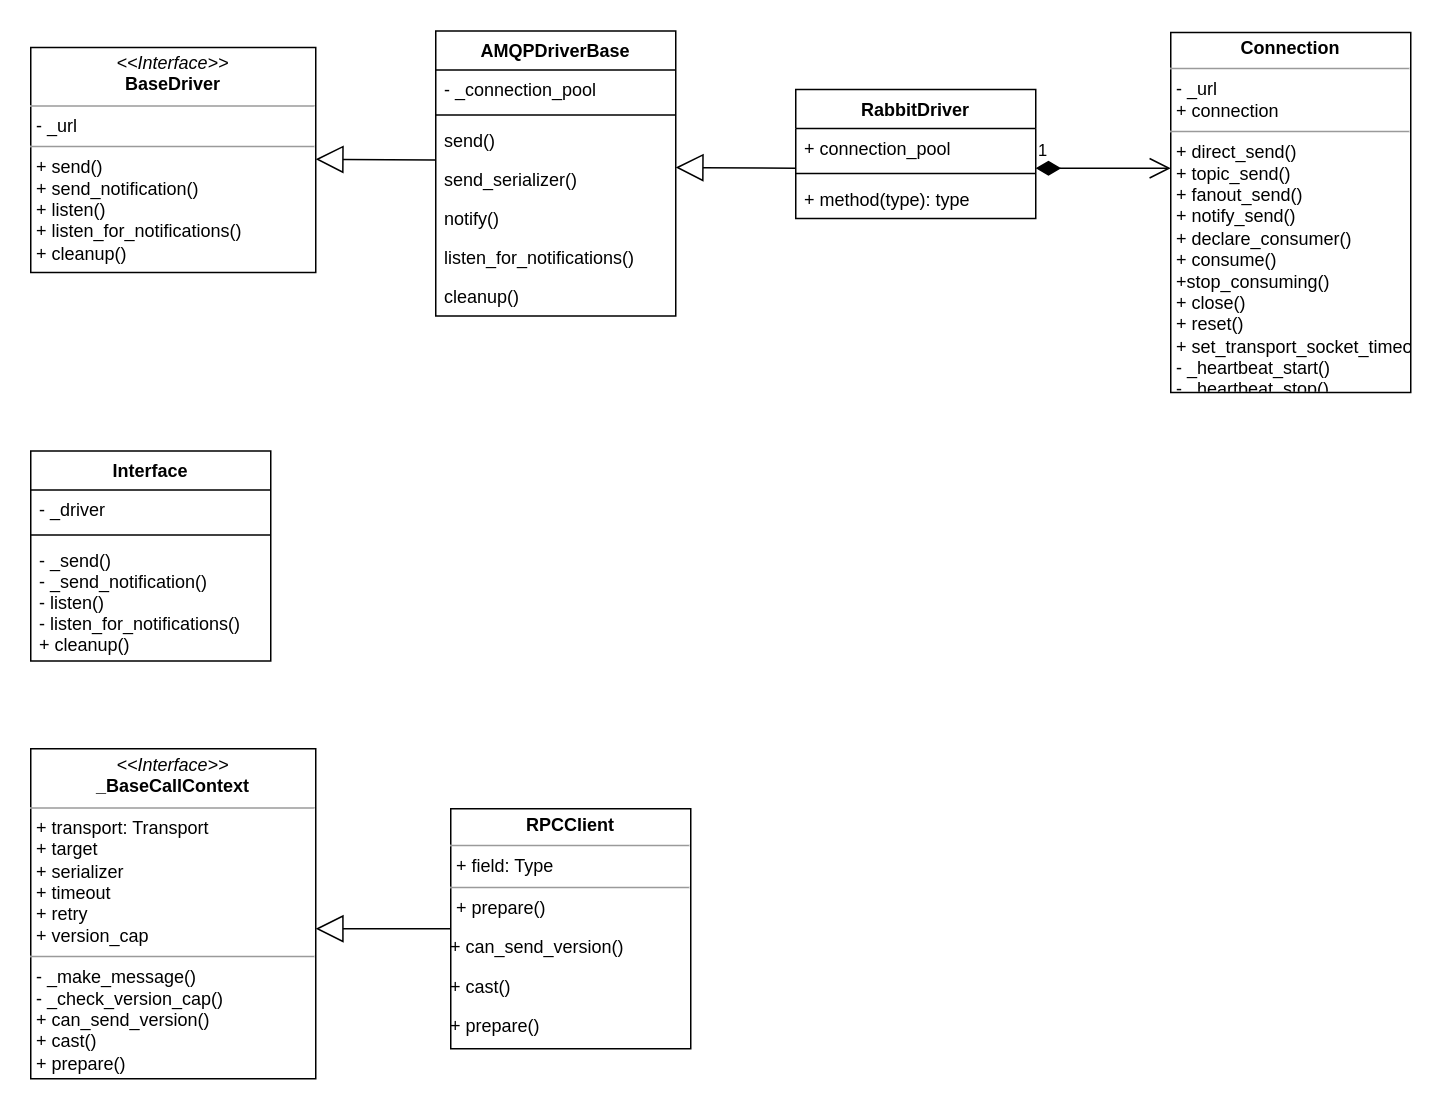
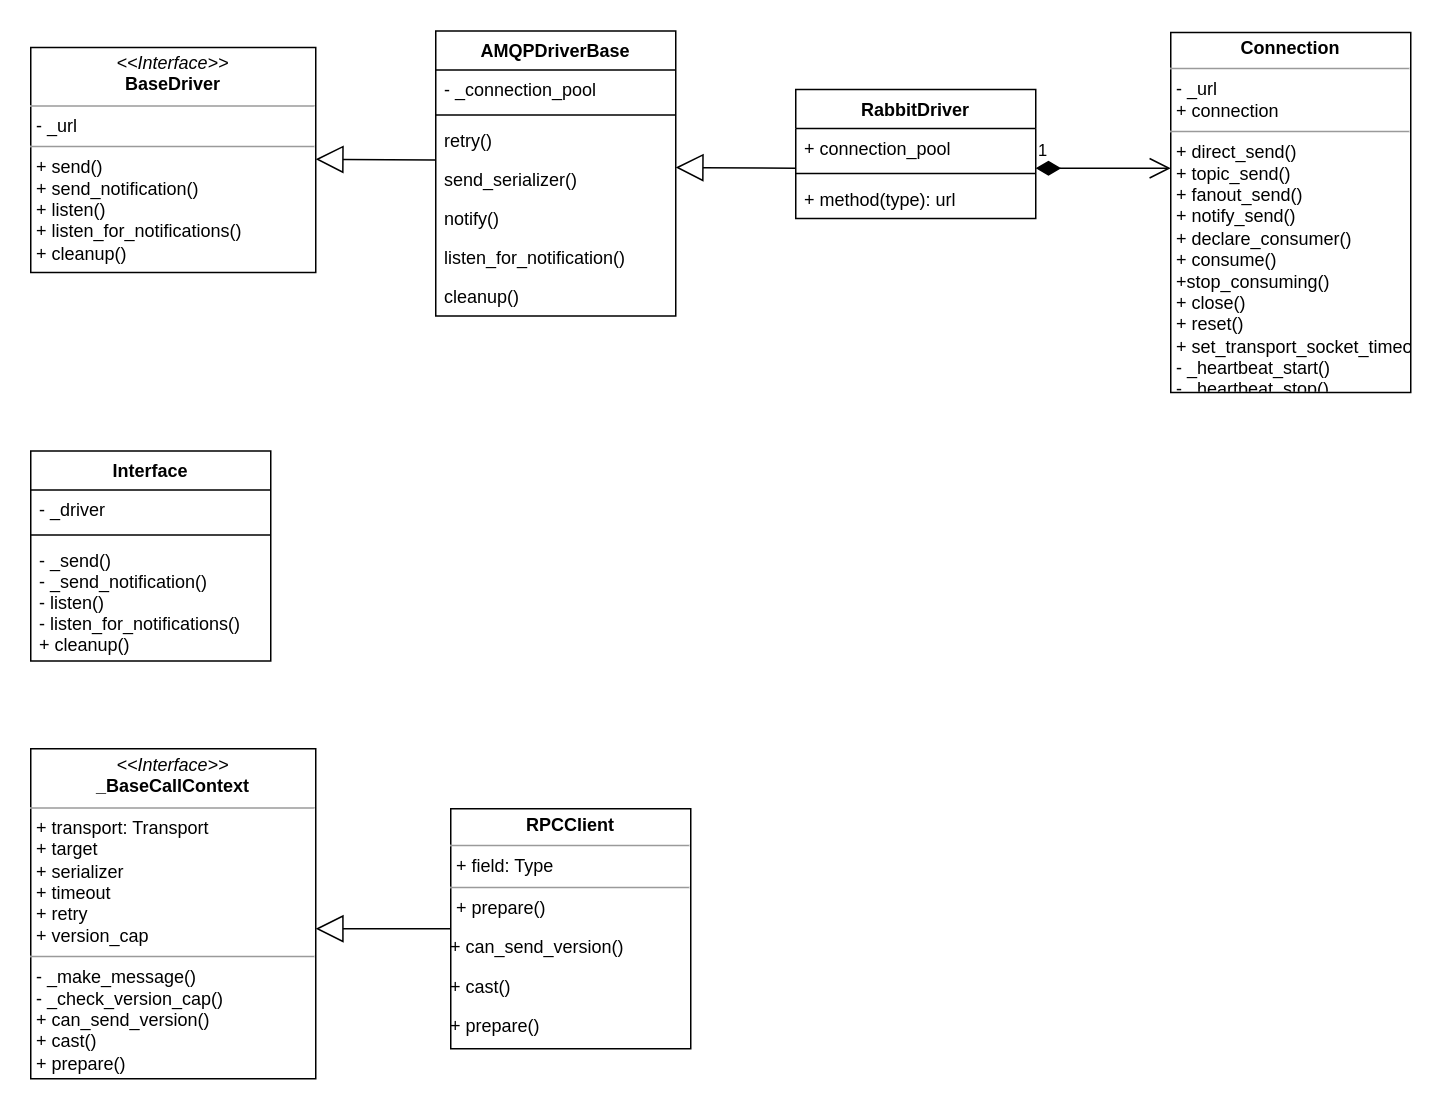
(474, 141) -> (479, 141)
(898, 200) -> (890, 200)
(563, 258) -> (558, 258)
